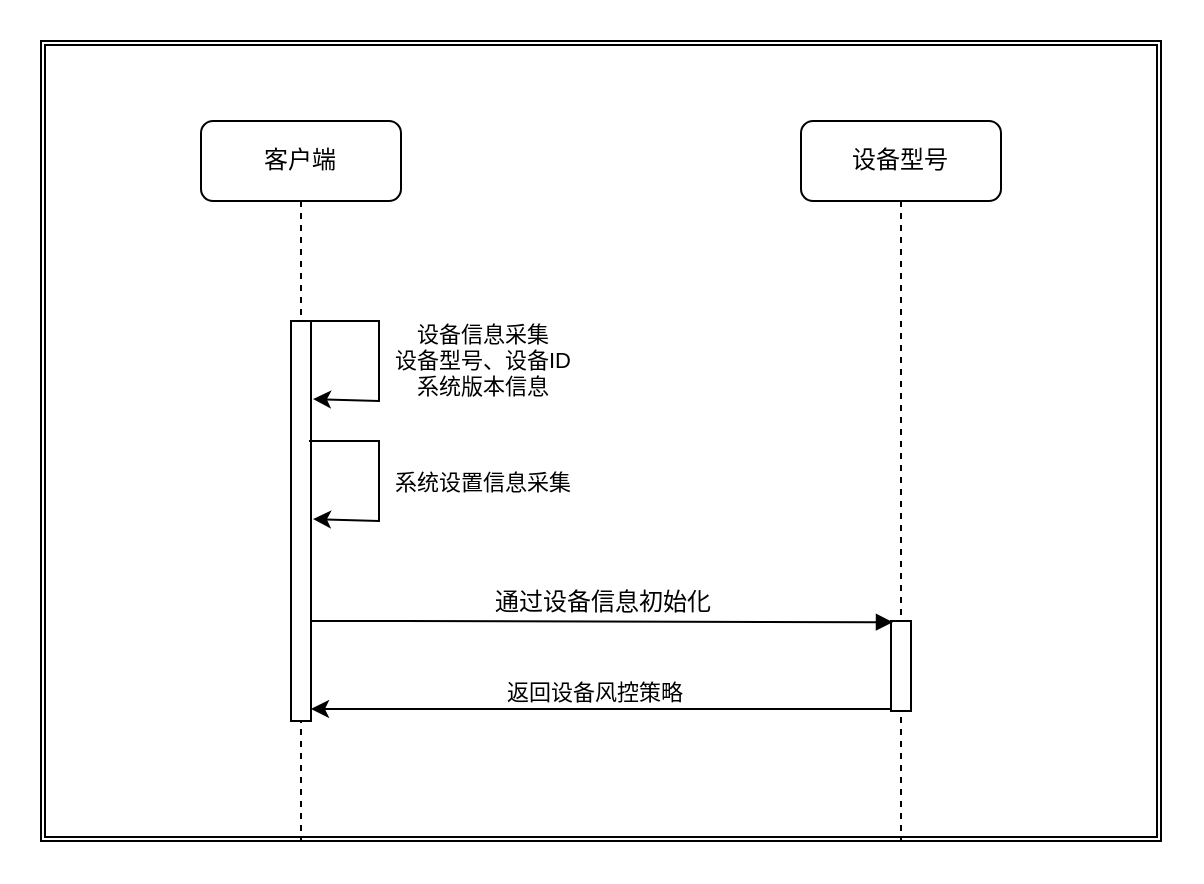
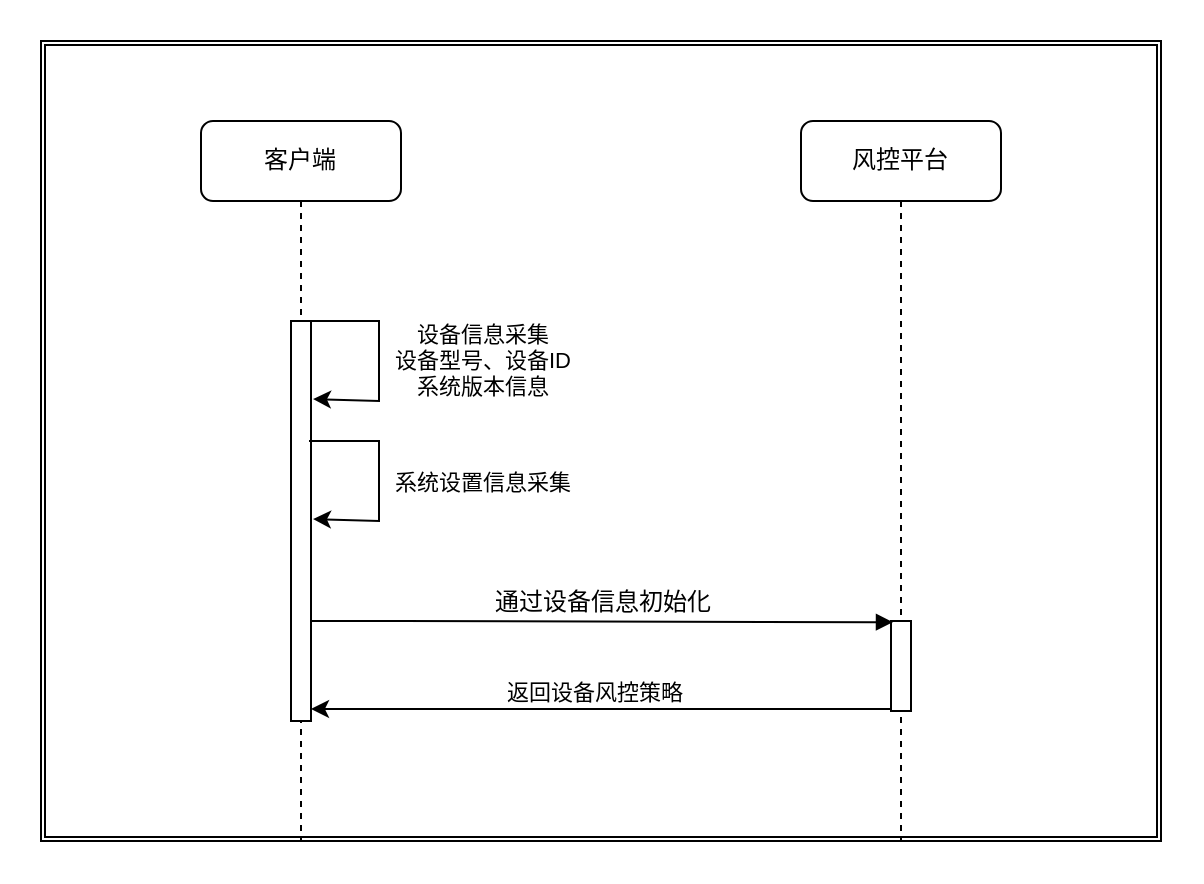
(901, 161) -> (901, 161)
